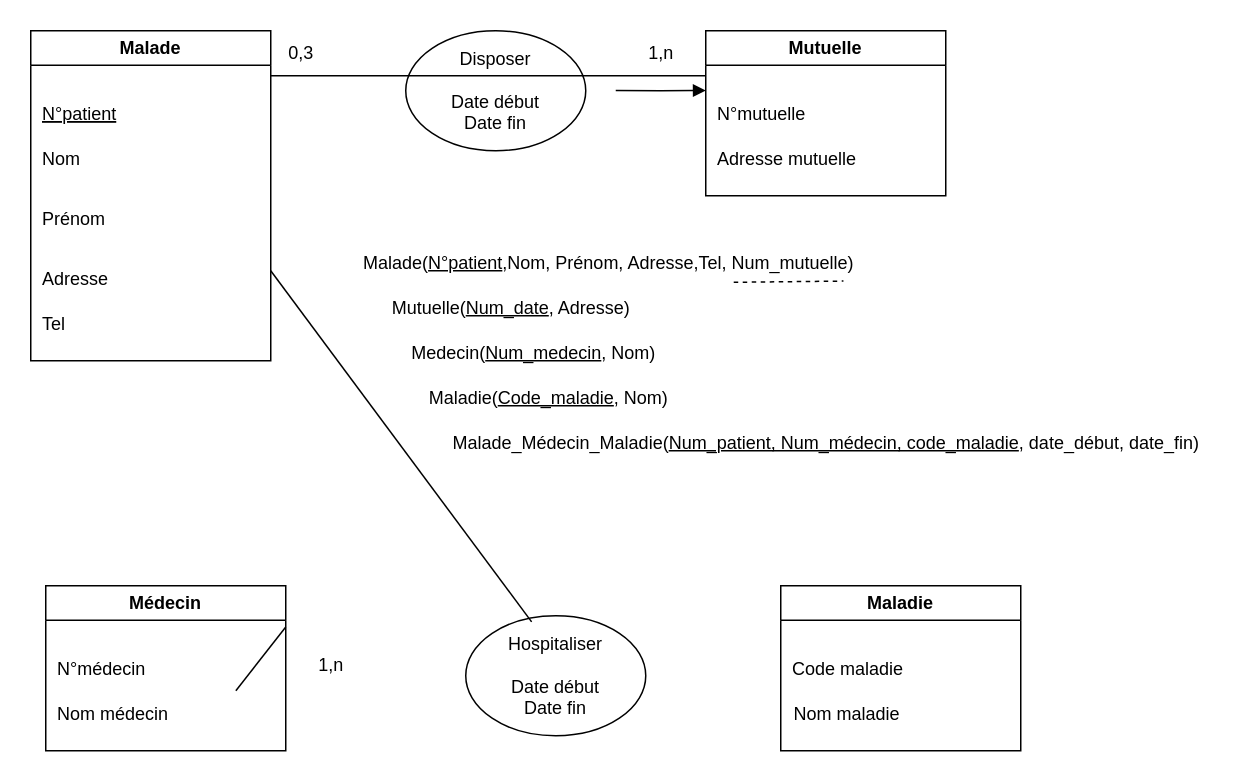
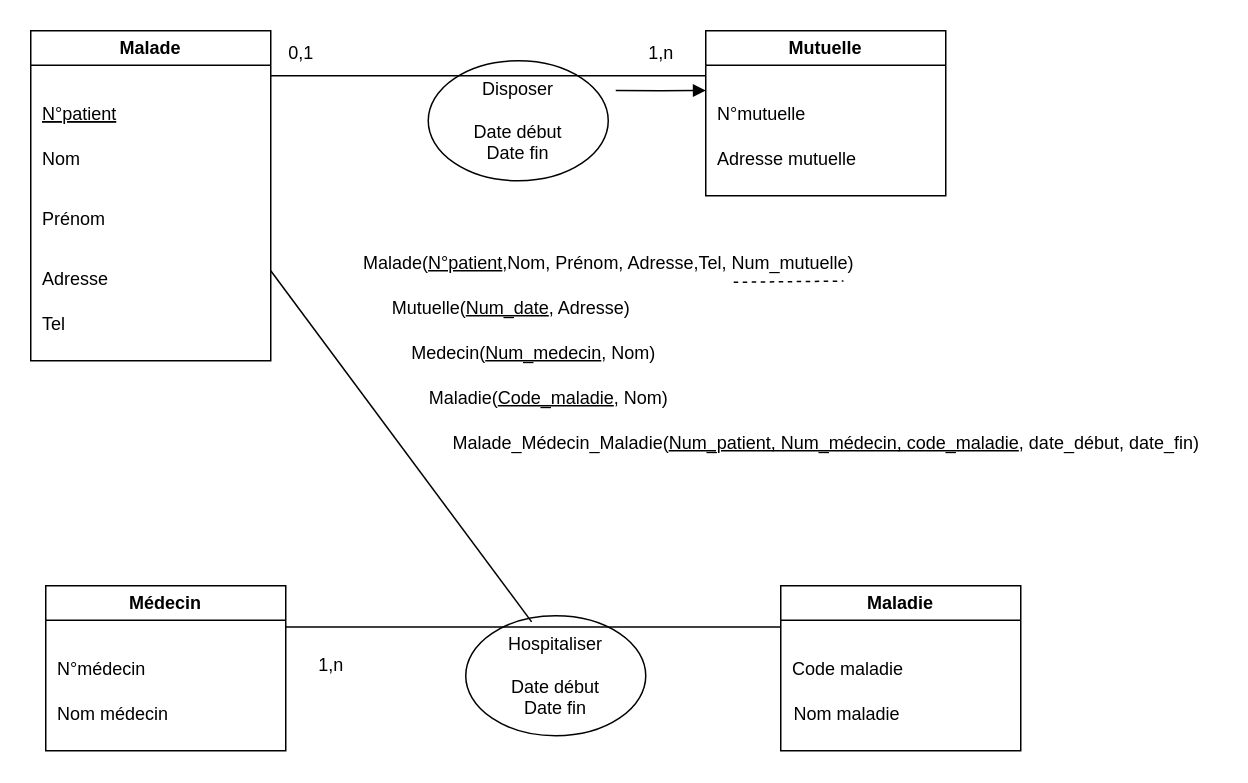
(302, 53) -> (302, 53)
(496, 91) -> (518, 121)
(261, 659) -> (532, 627)
